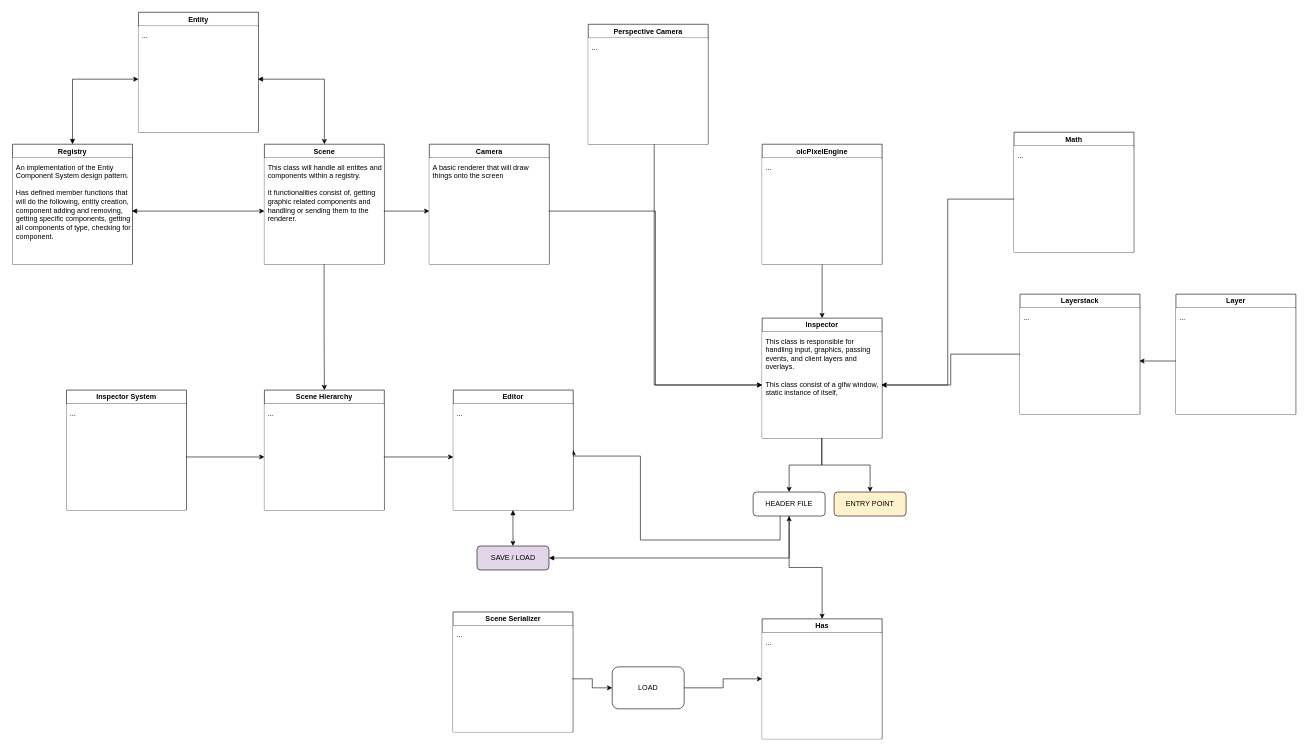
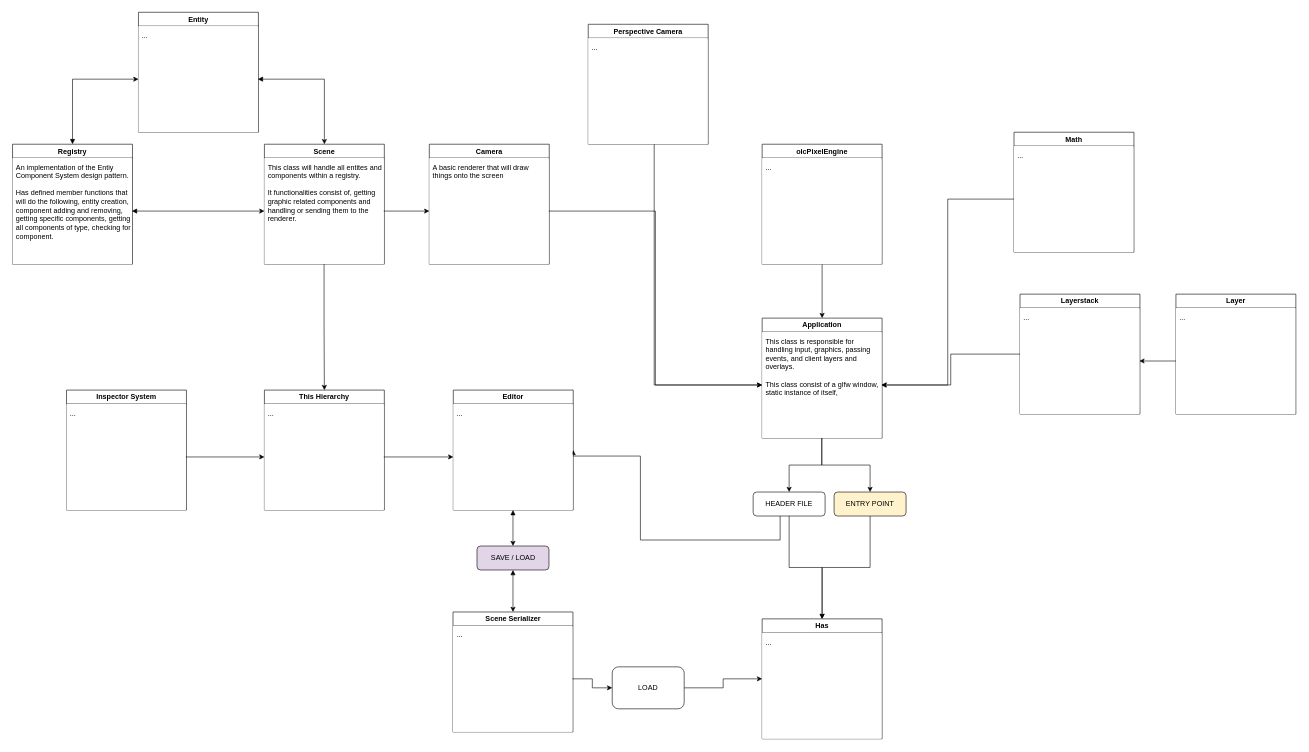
(822, 326) -> (822, 326)
(324, 398) -> (324, 398)
(554, 558) -> (513, 606)
none -> (870, 565)
